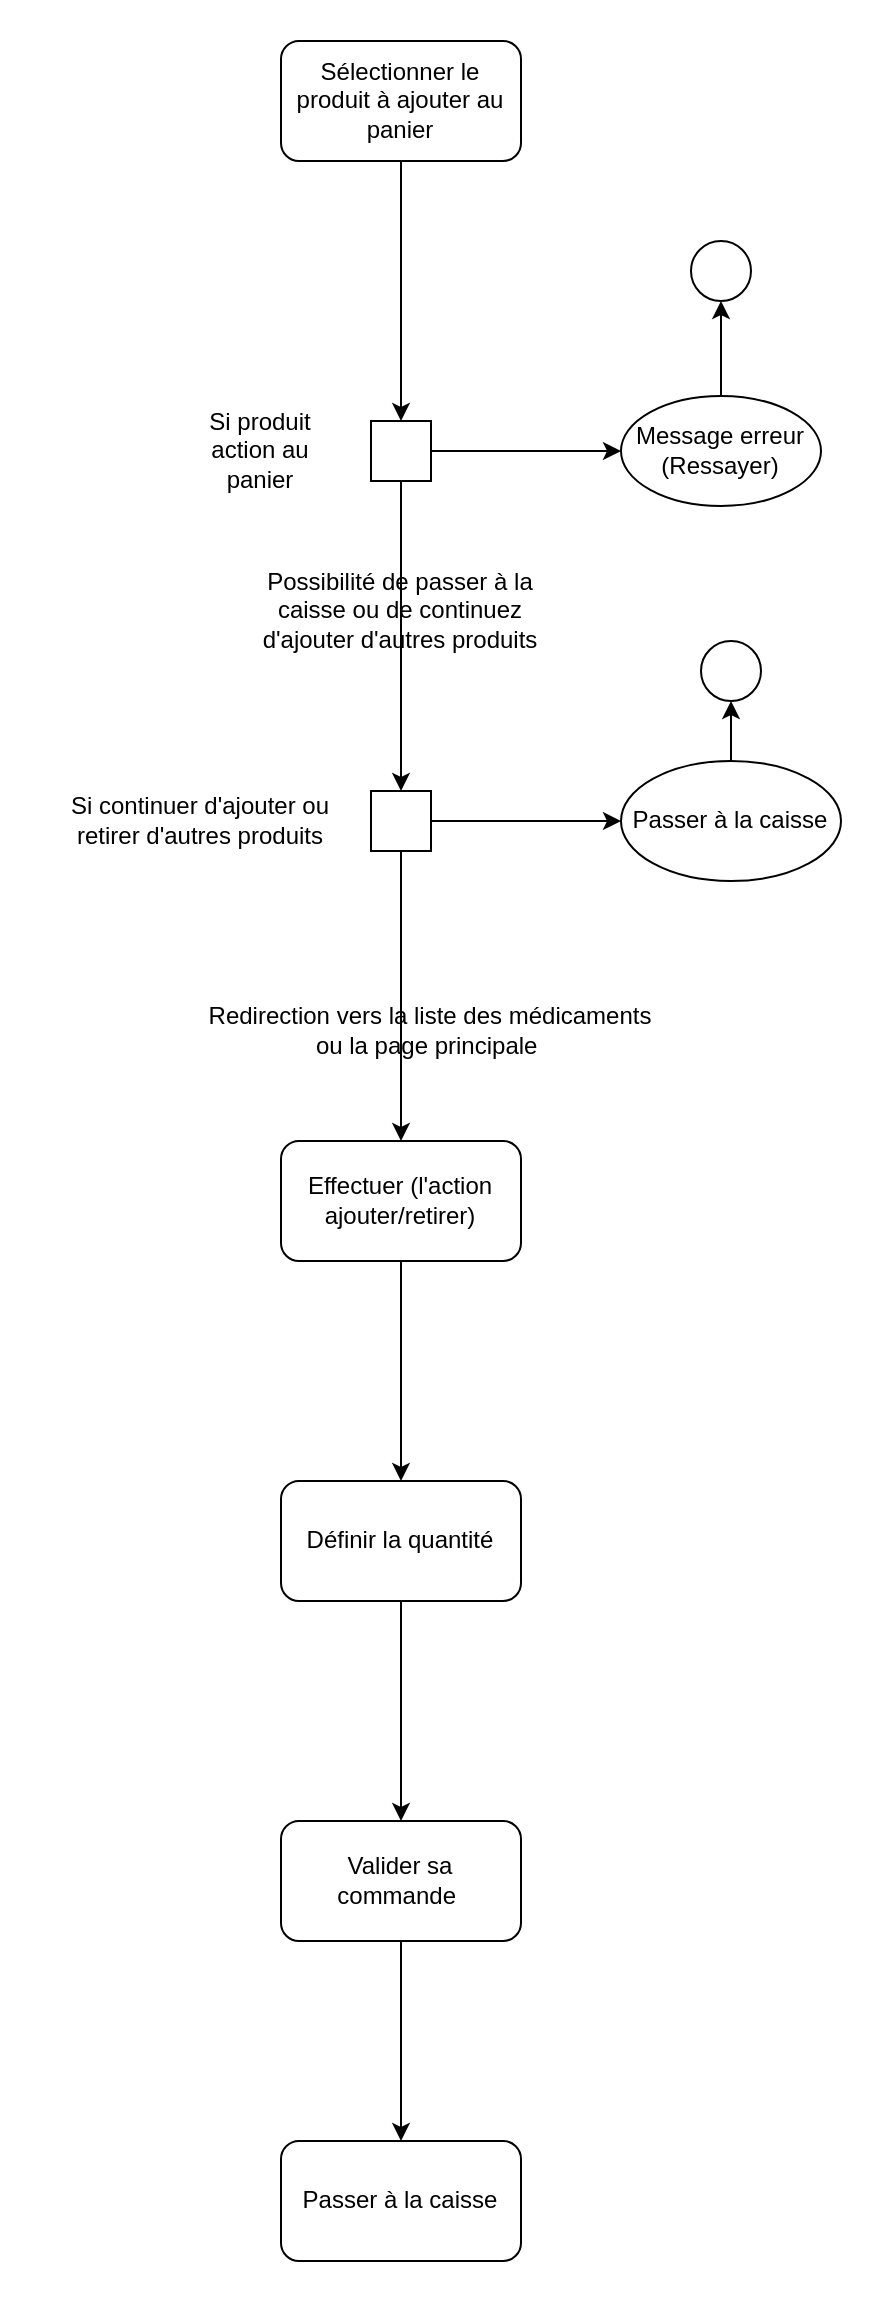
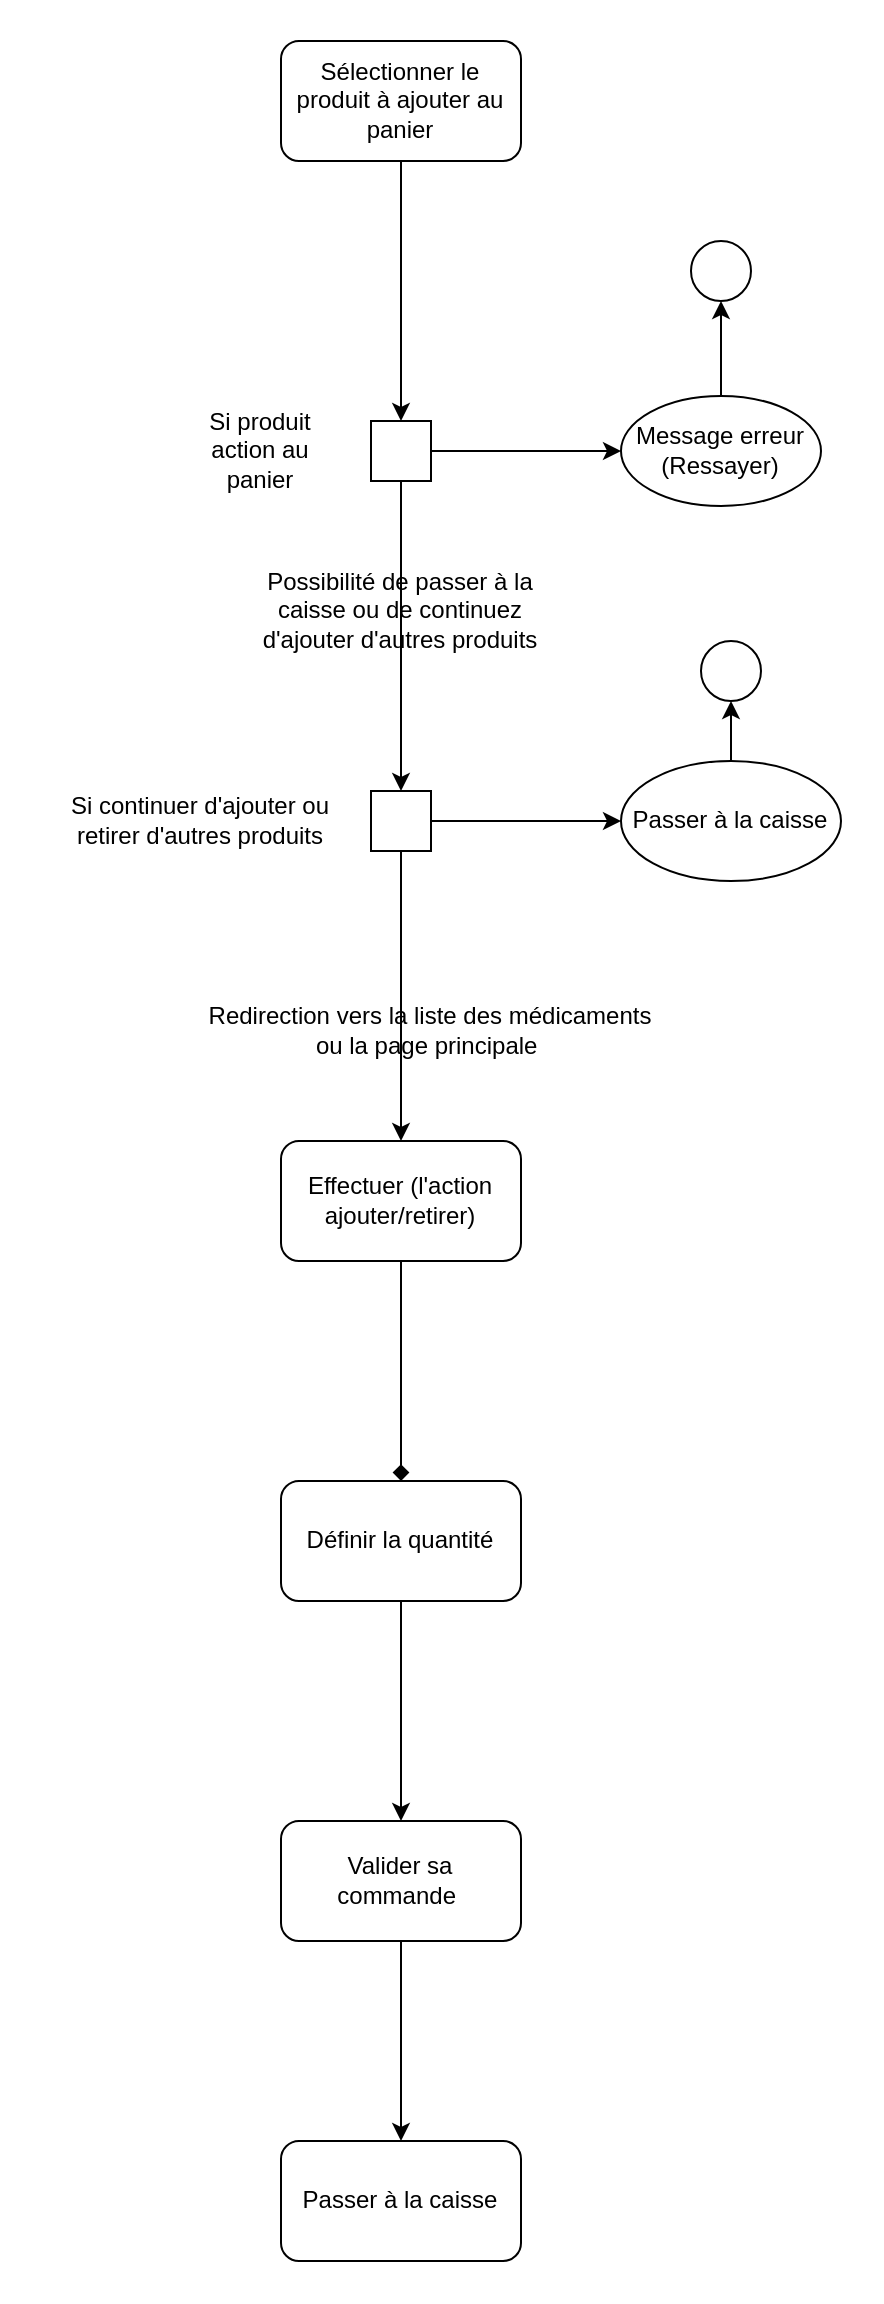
(401, 1466) -> (401, 1465)
